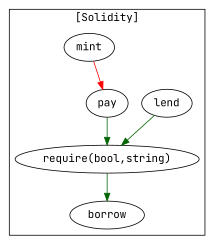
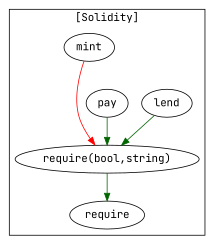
(97, 72) -> (77, 101)
(107, 215) -> (107, 215)
